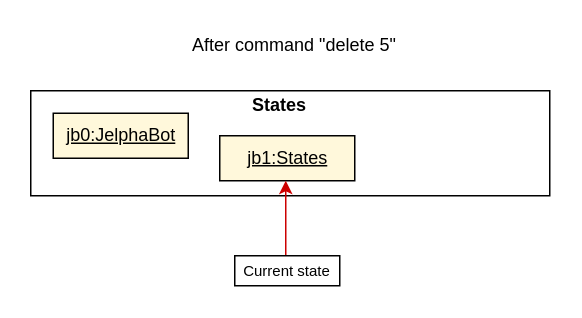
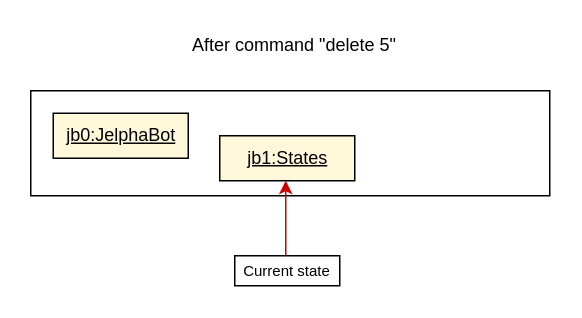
(280, 106) -> none
